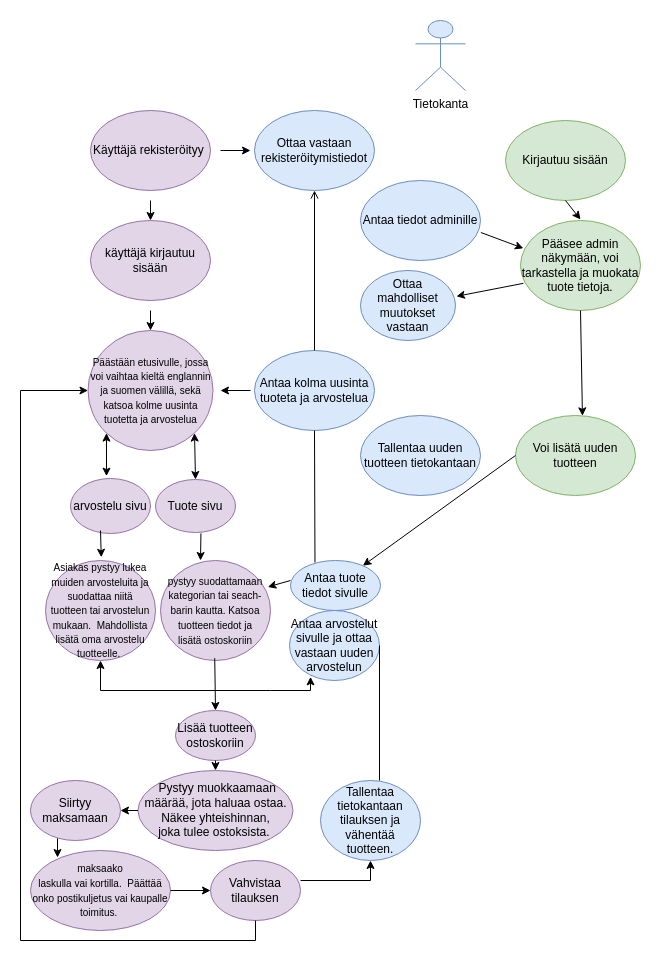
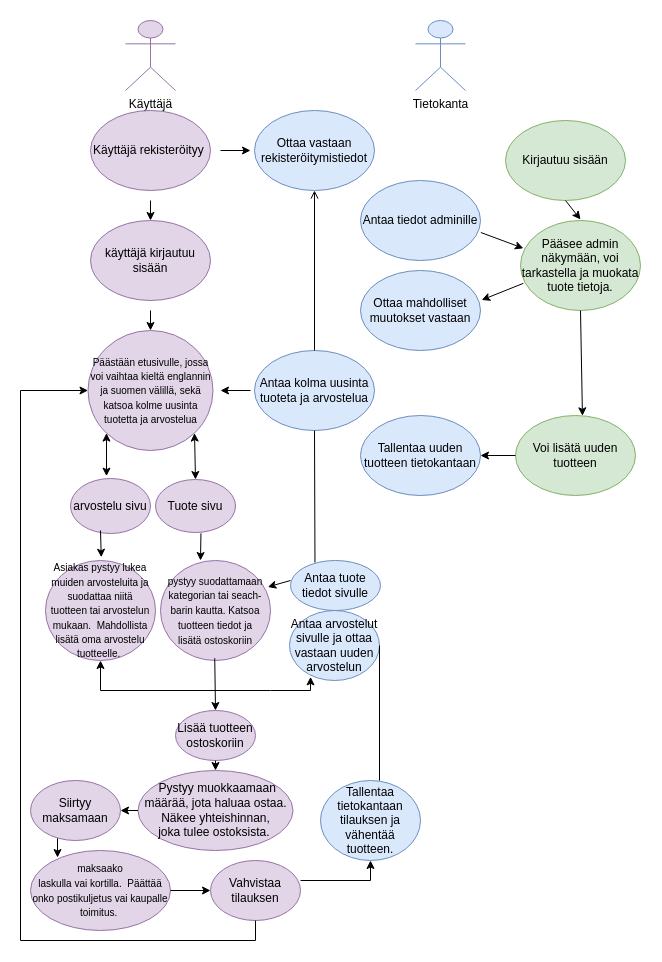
none -> (151, 56)
(408, 306) -> (421, 311)
(442, 508) -> (501, 456)
